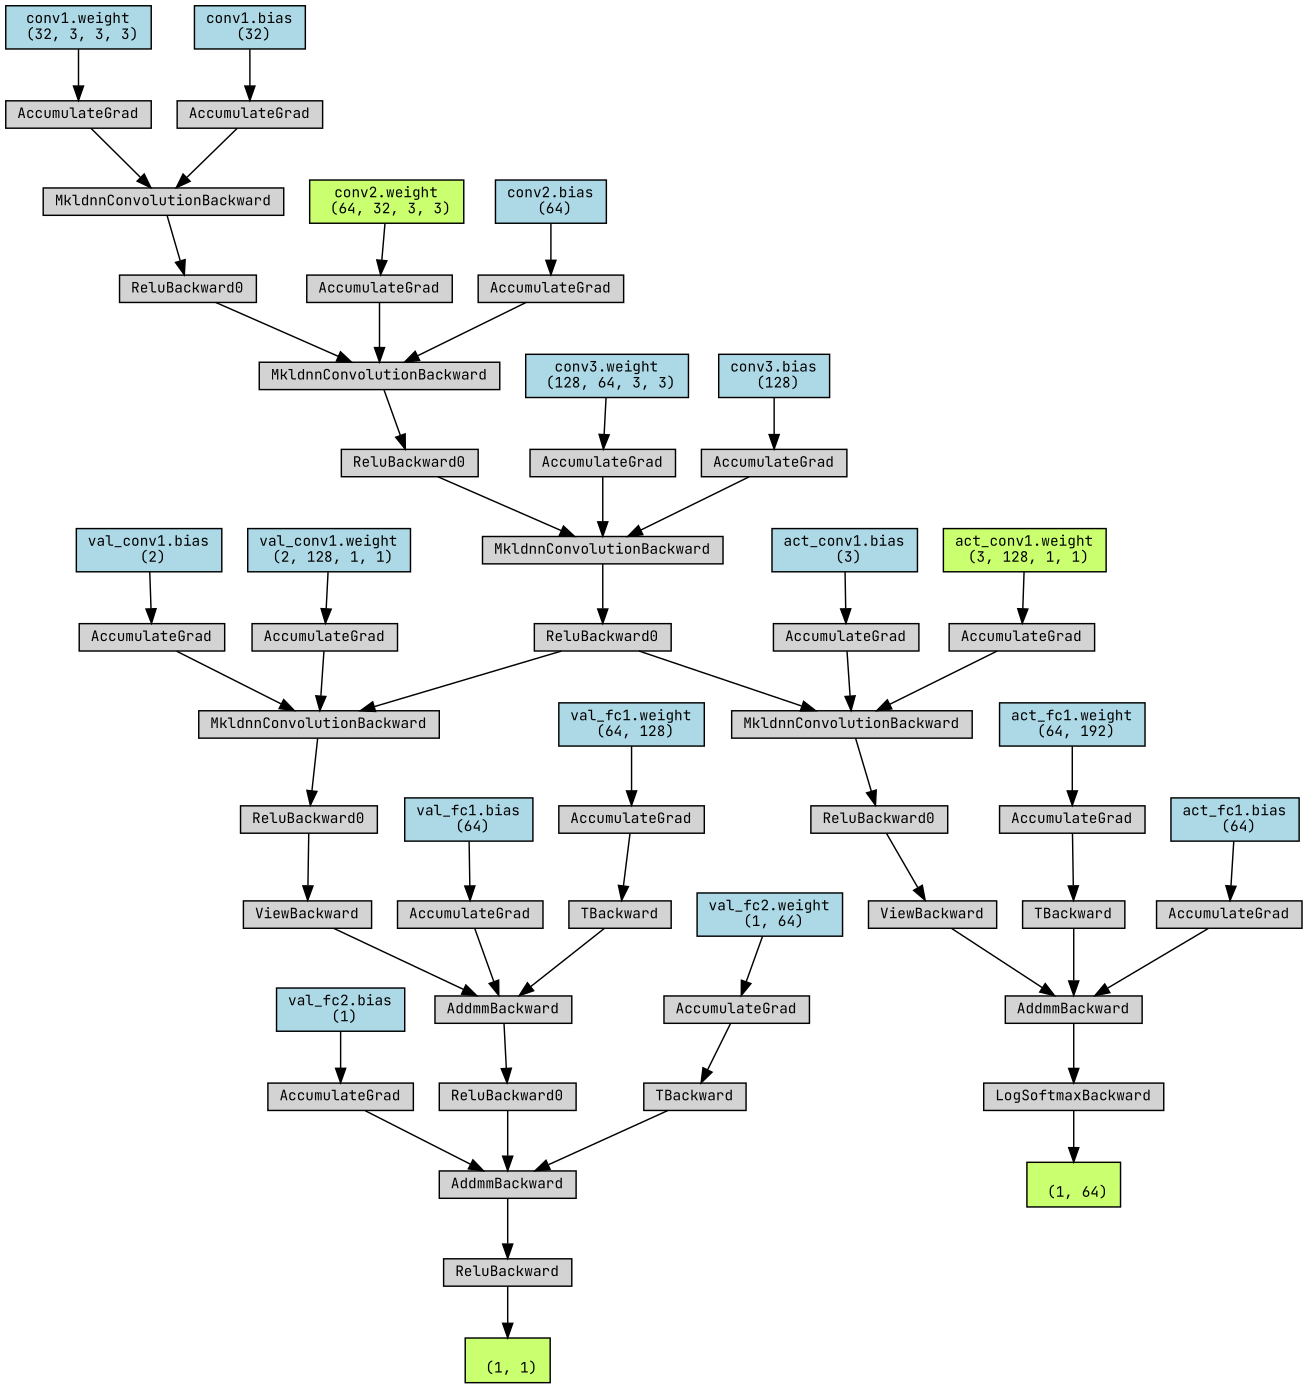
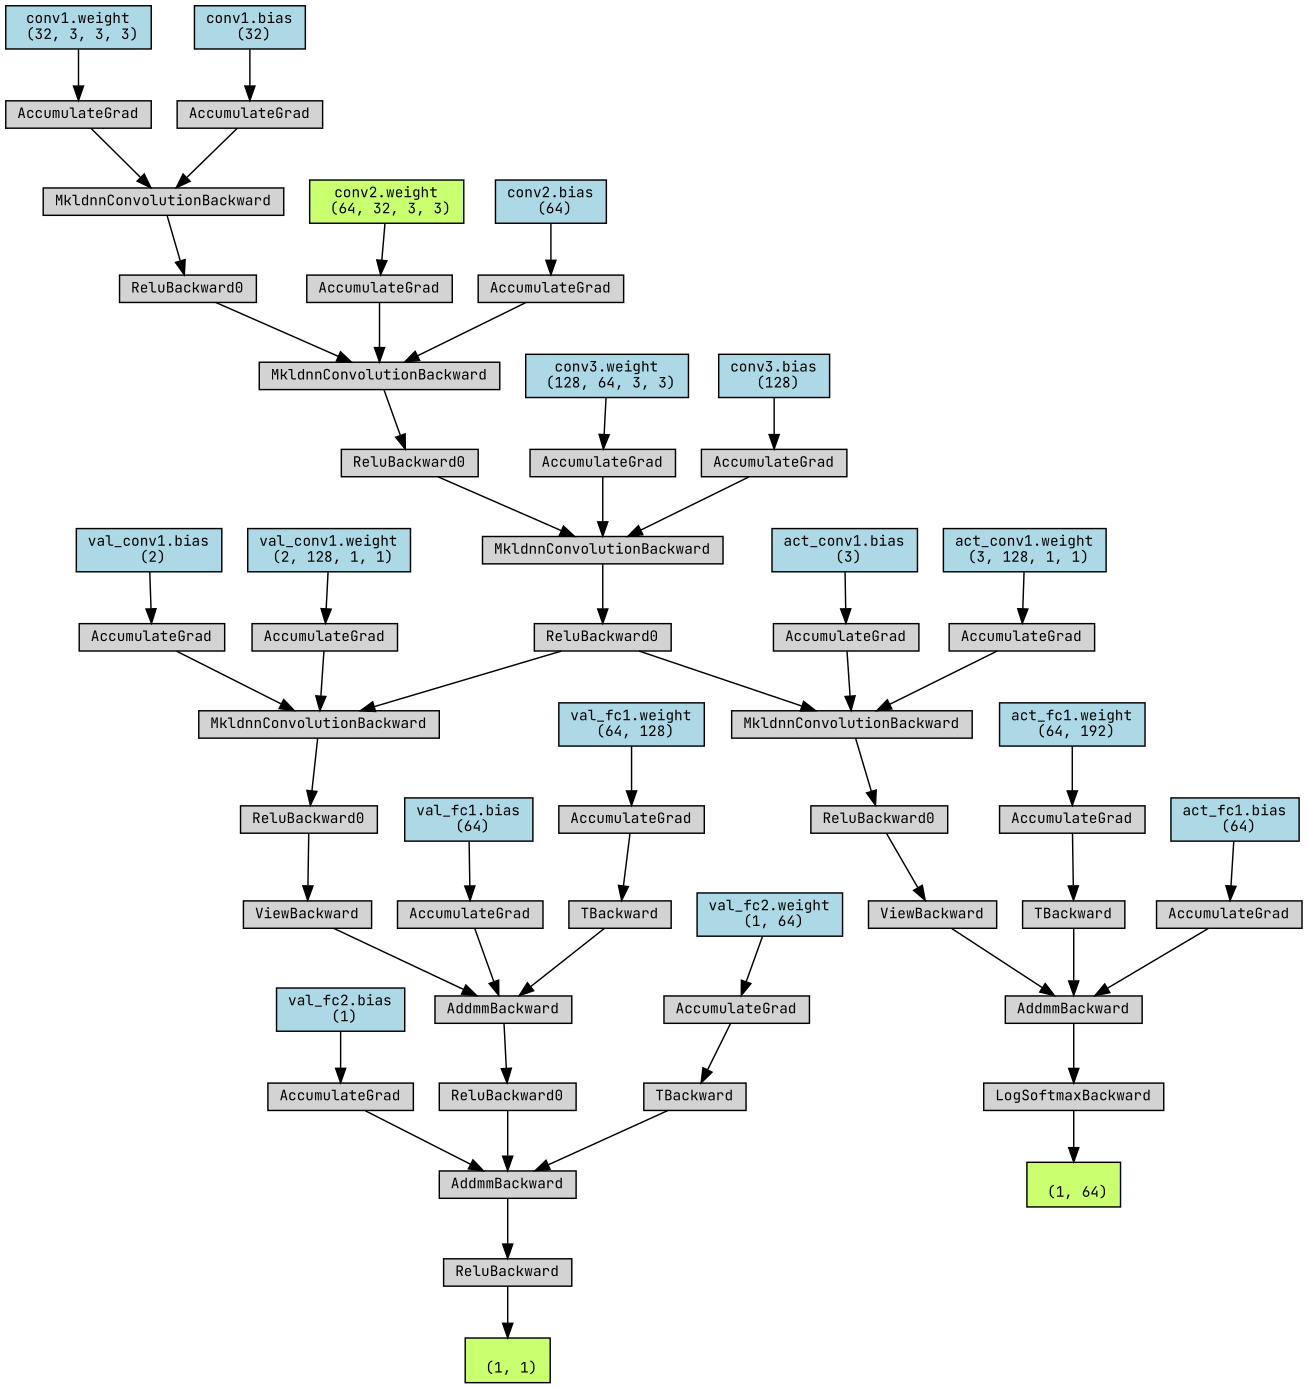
(1025, 550) -> (1025, 550)
